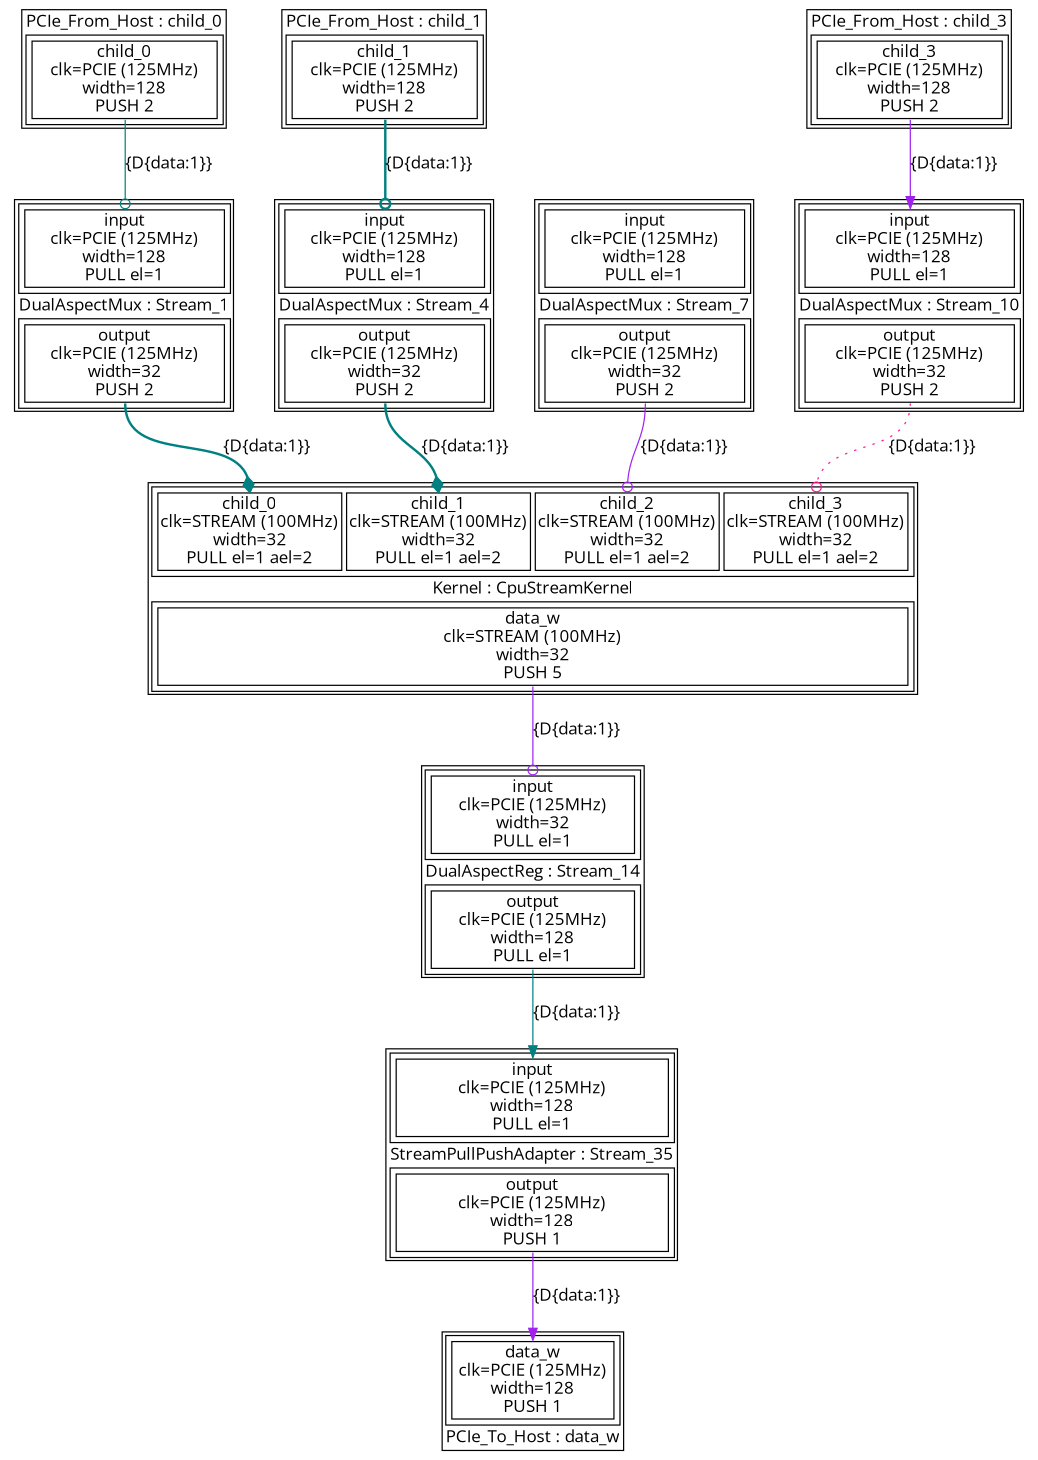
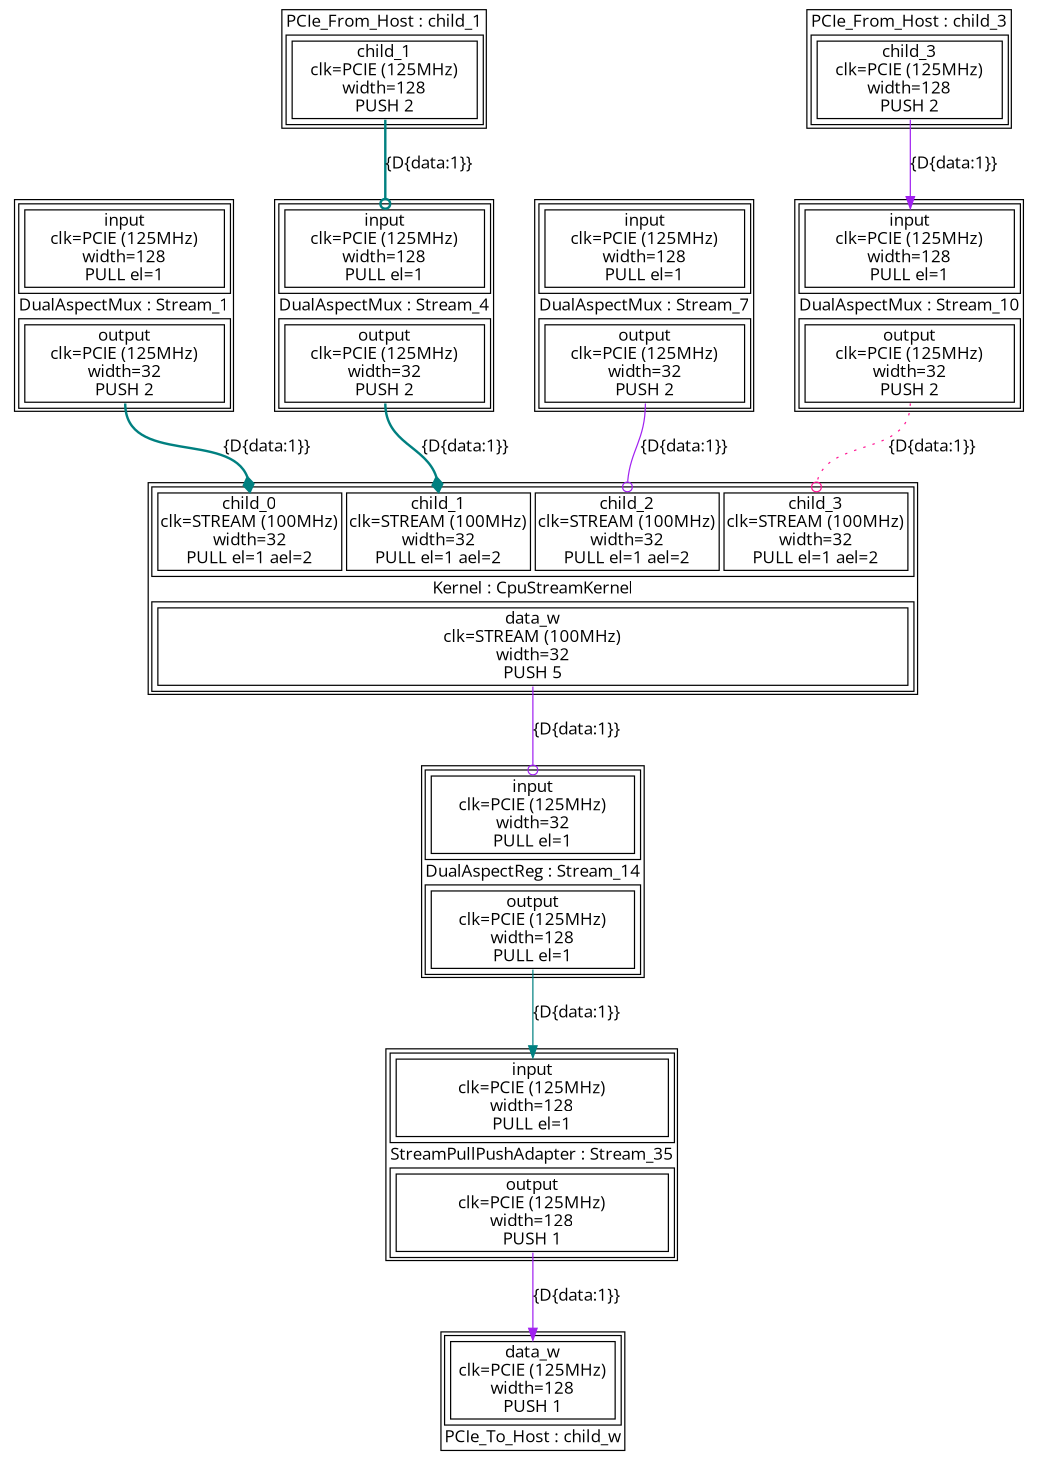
(124, 69) -> none
(533, 1437) -> (533, 1437)
